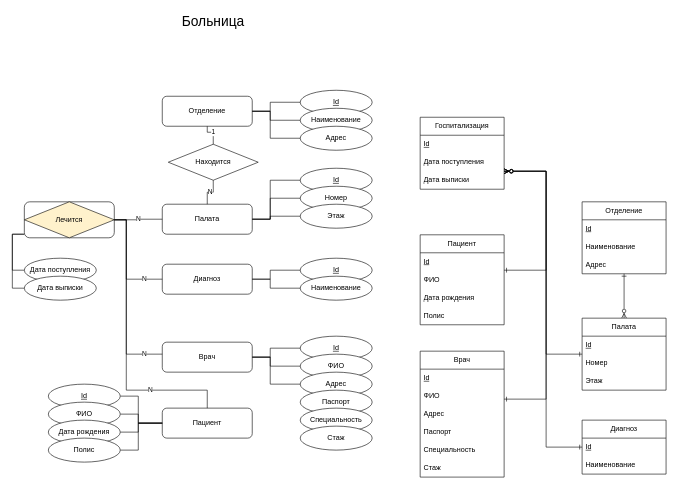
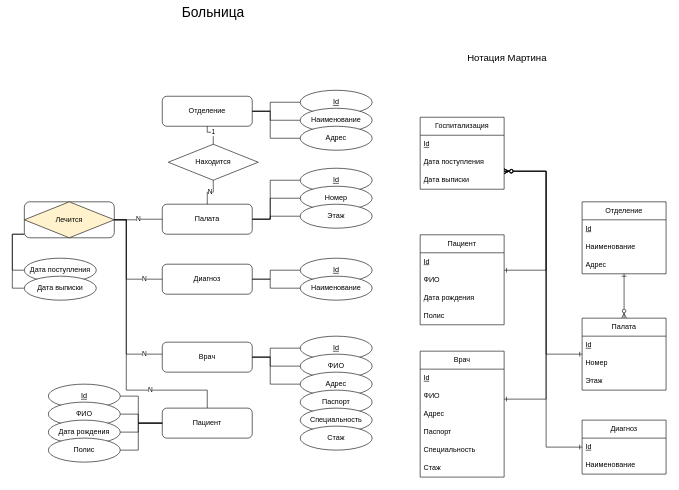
(213, 21) -> (213, 12)
none -> (507, 57)
